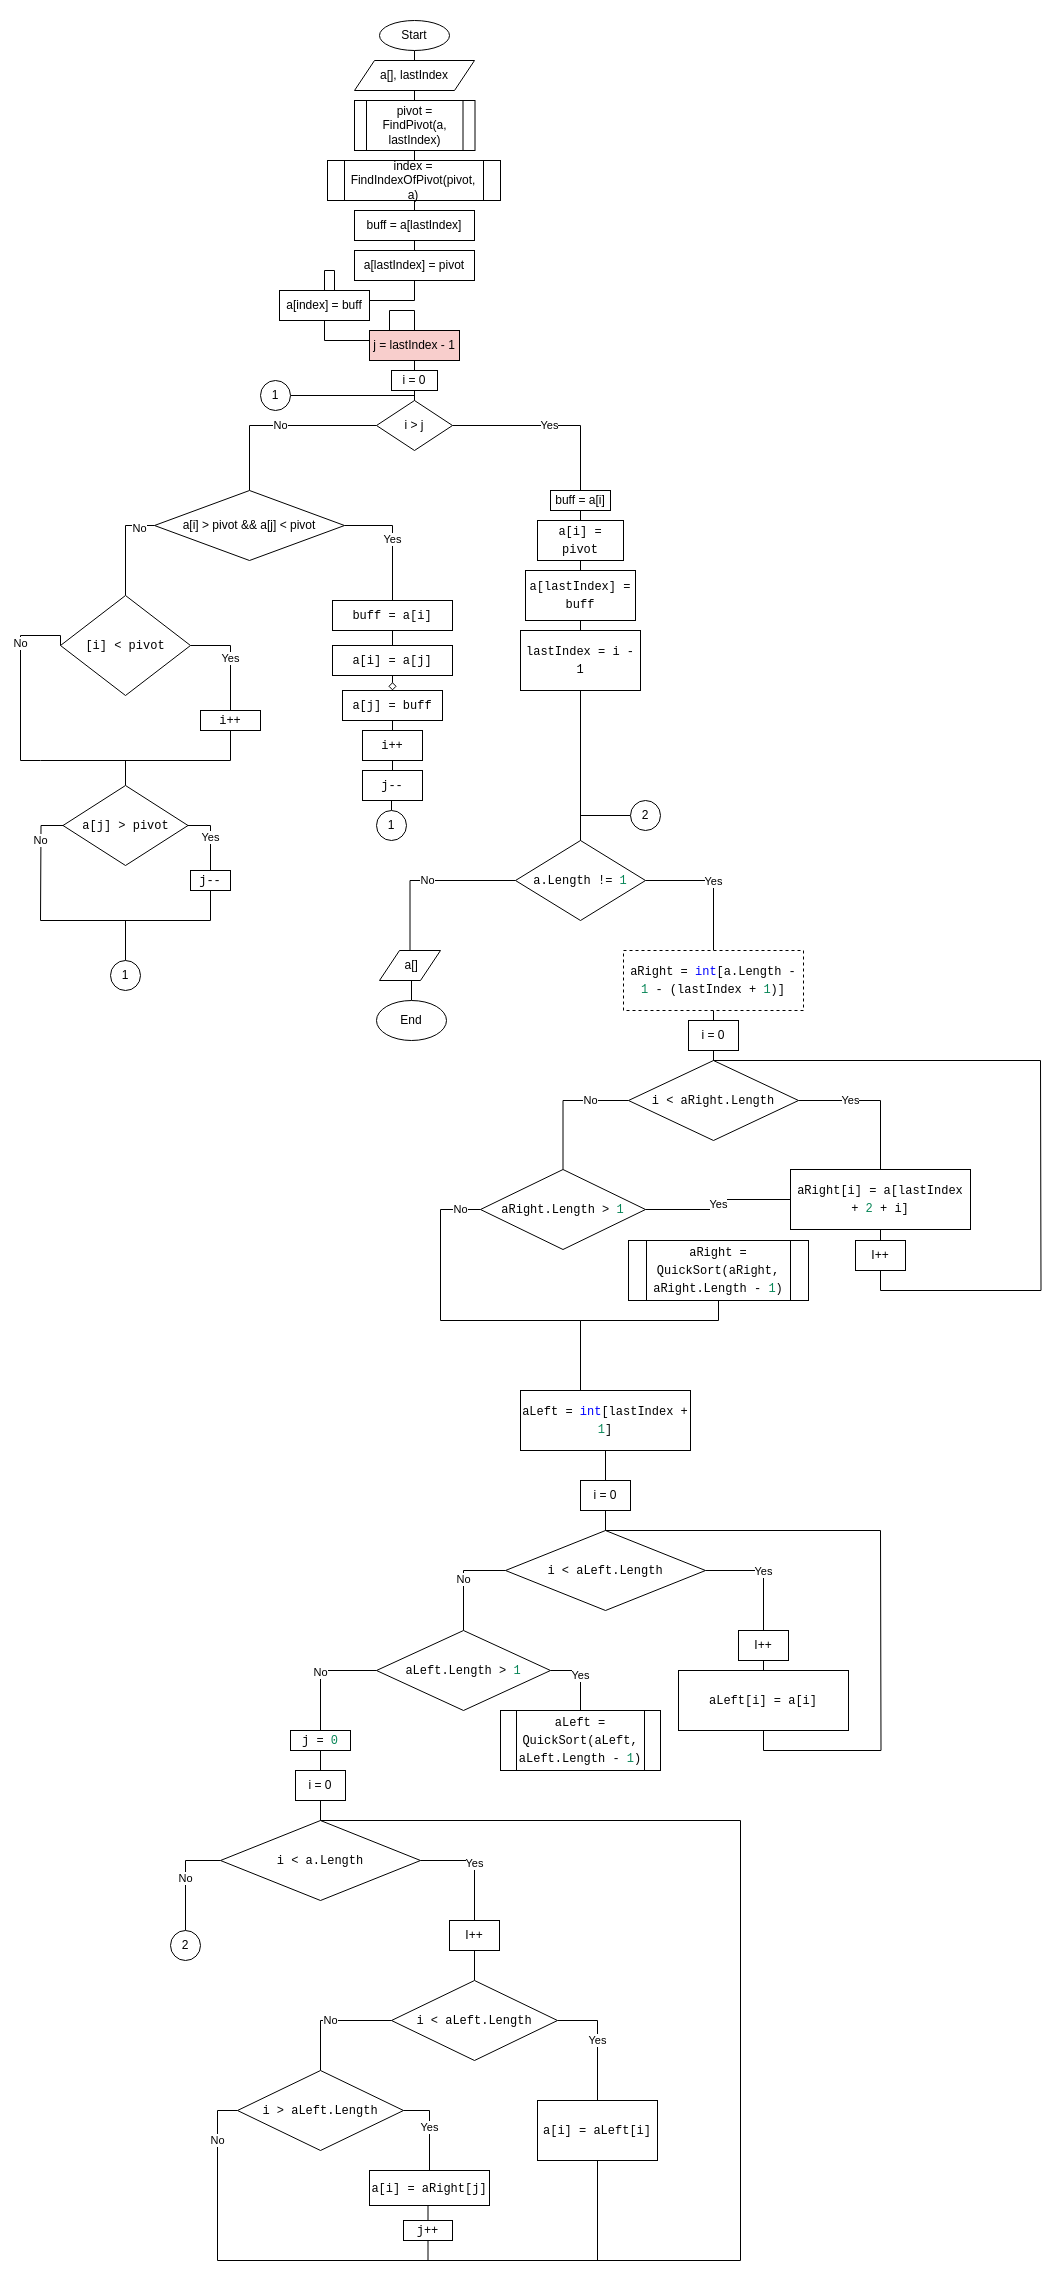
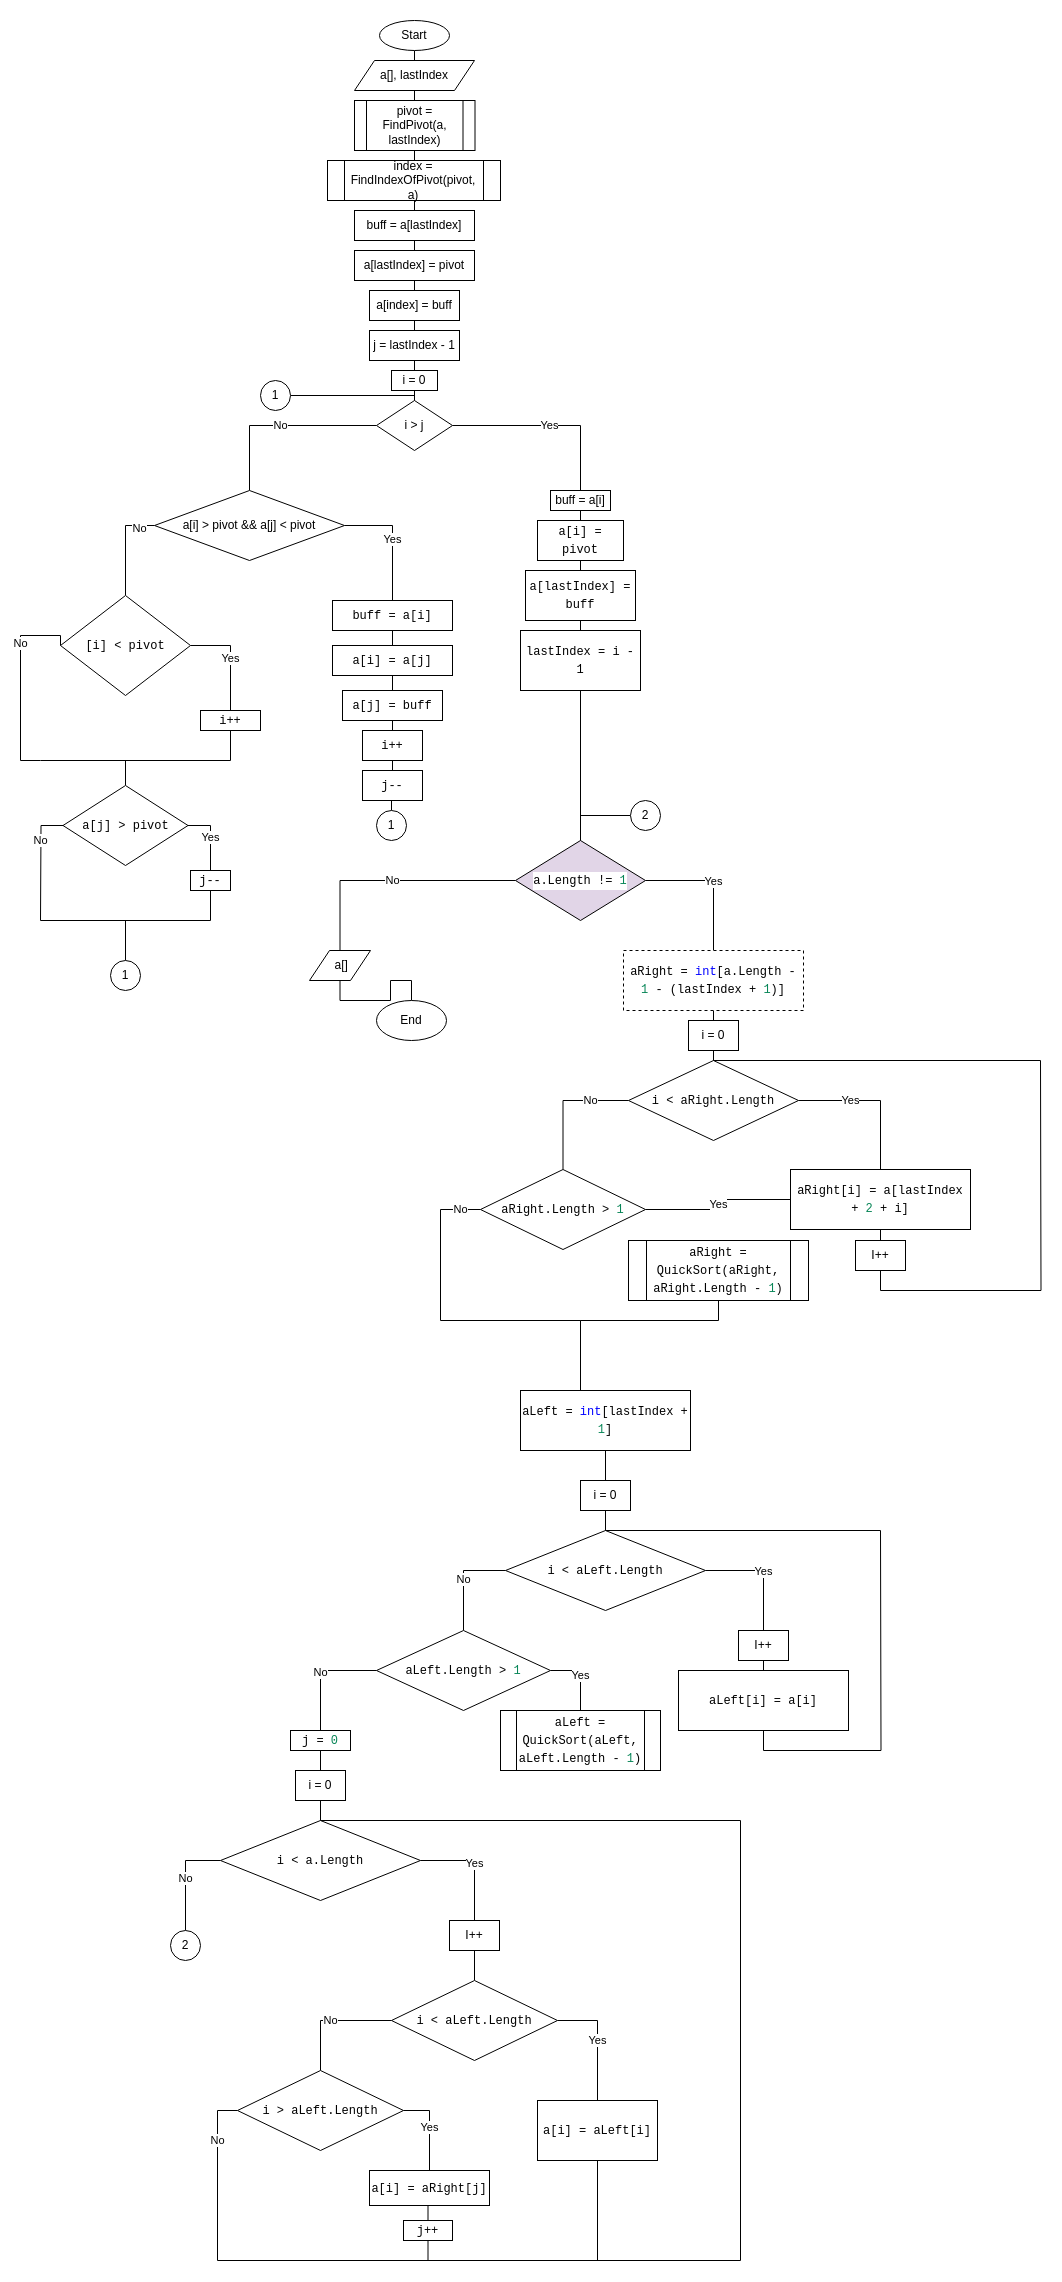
(325, 306) -> (415, 306)
(415, 346) -> (415, 346)
(393, 682) -> (393, 686)
(581, 881) -> (581, 881)
(410, 966) -> (340, 966)
